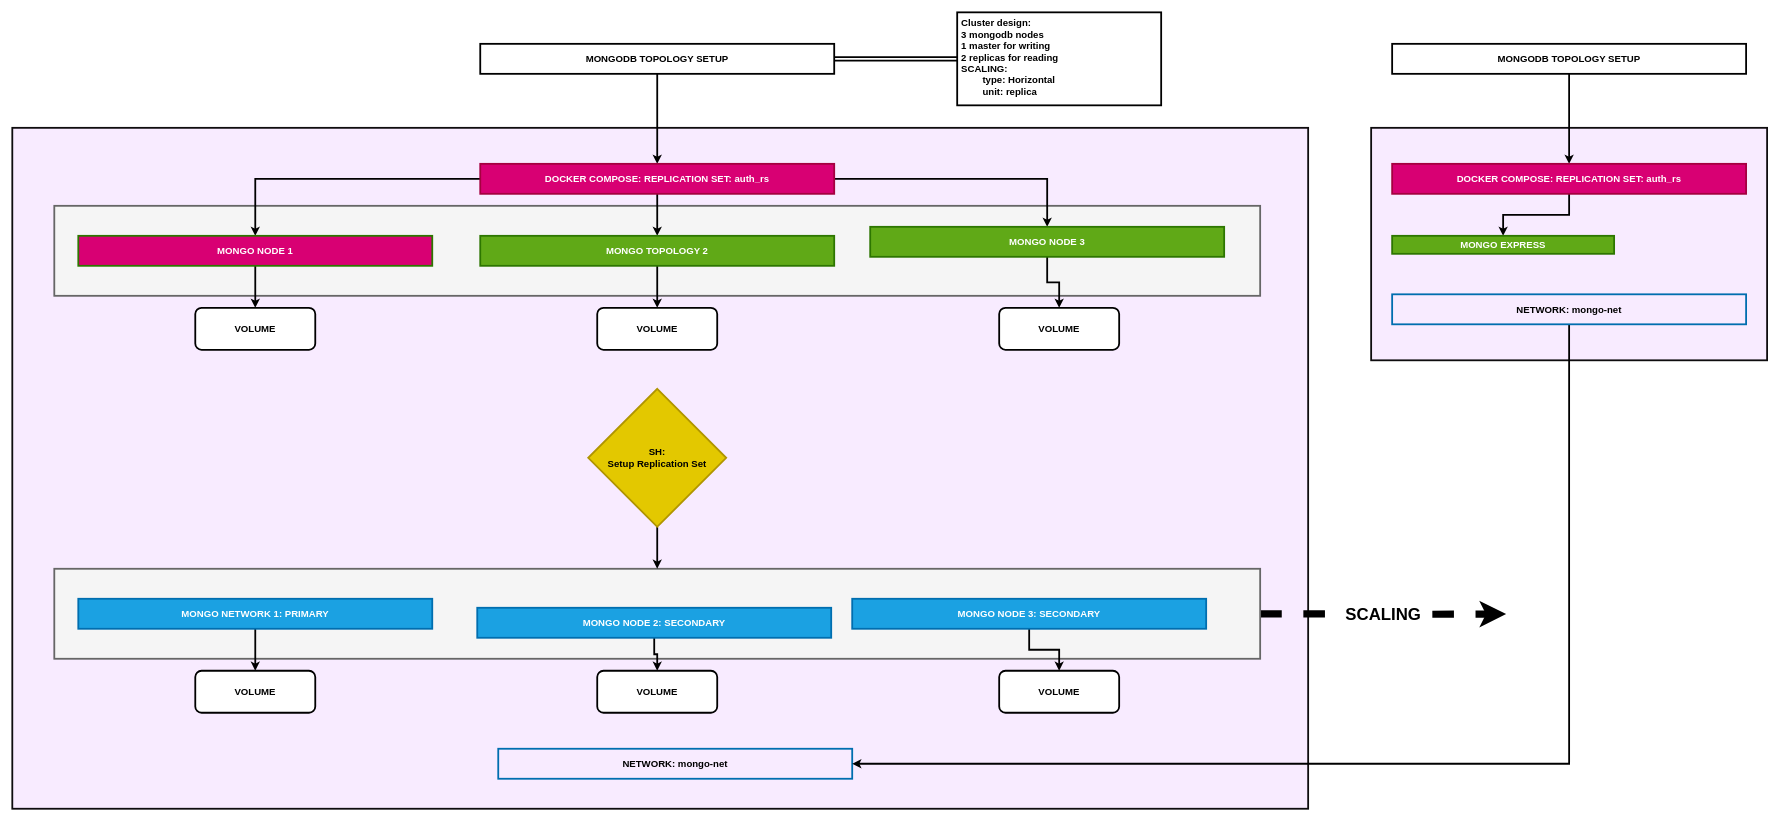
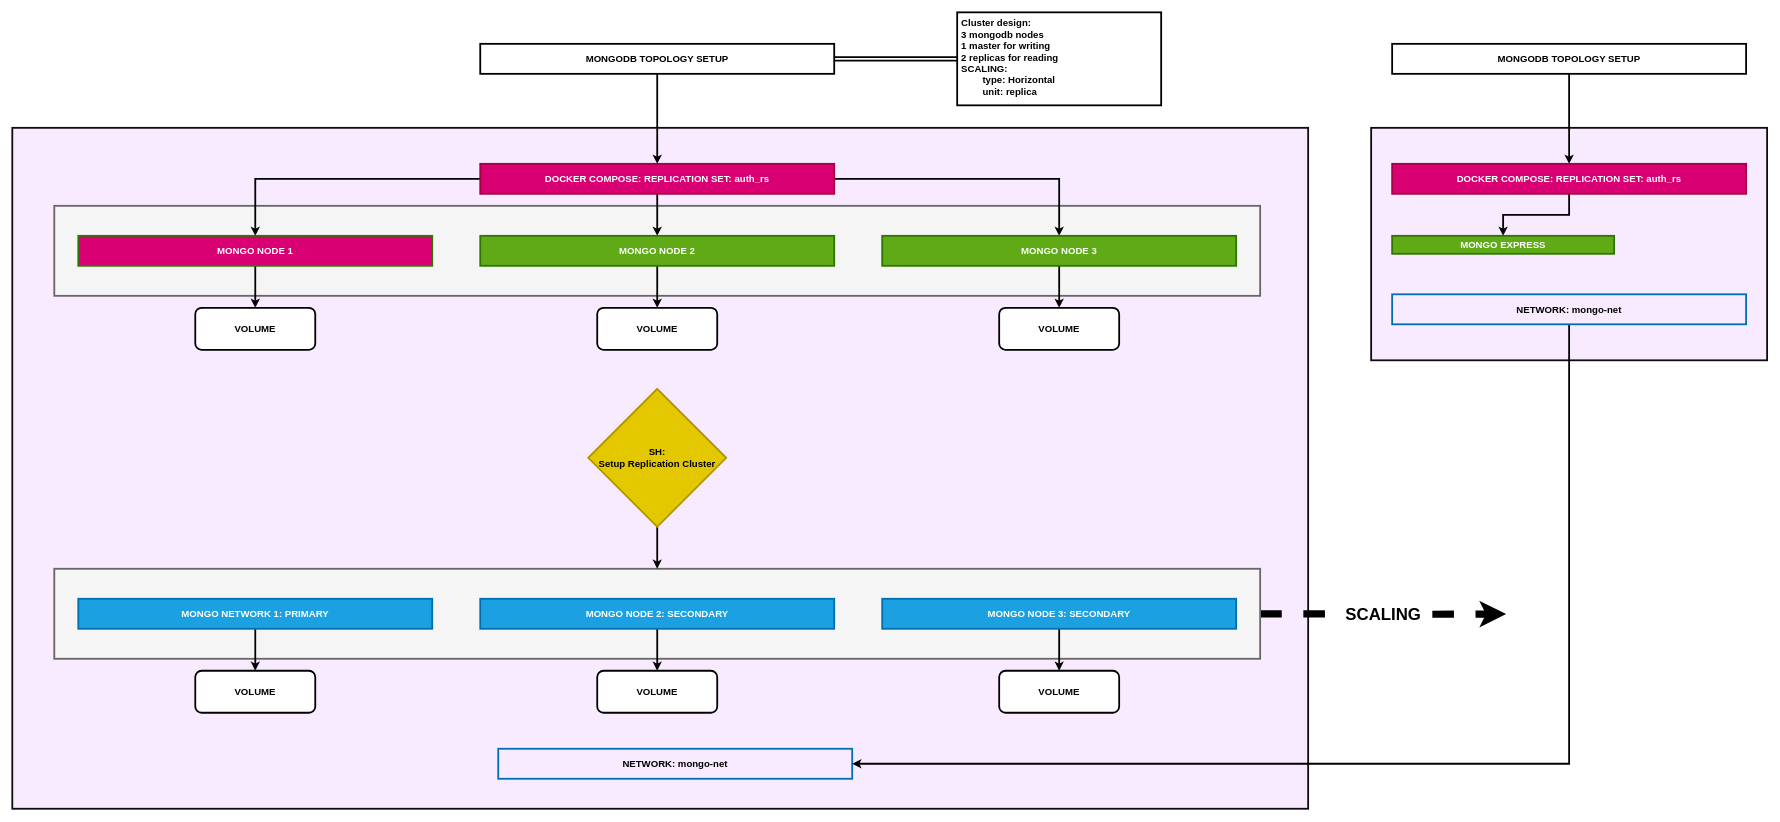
(1047, 242) -> (1059, 251)
(657, 251) -> (657, 251)
(657, 458) -> (657, 458)
(1029, 614) -> (1059, 614)
(654, 623) -> (657, 614)
